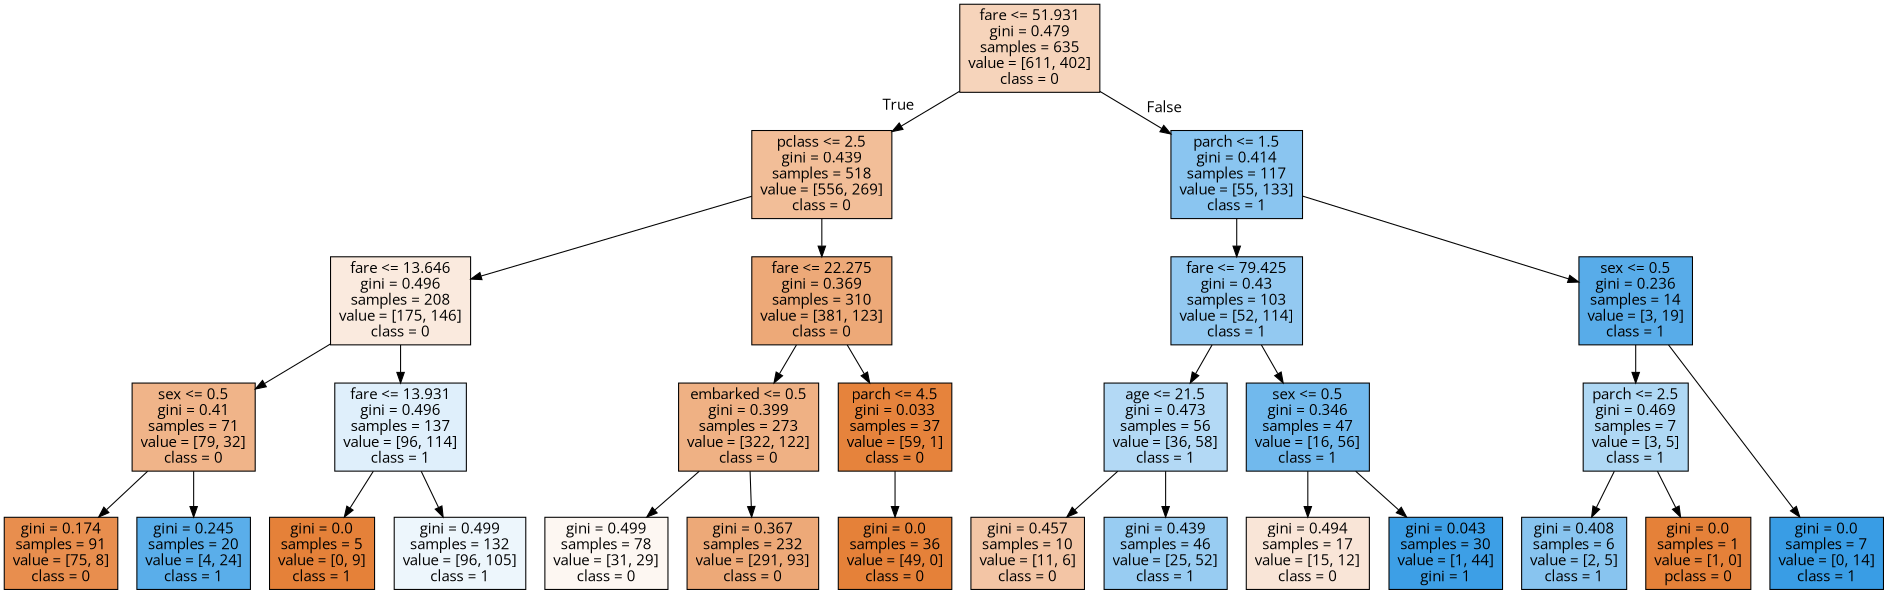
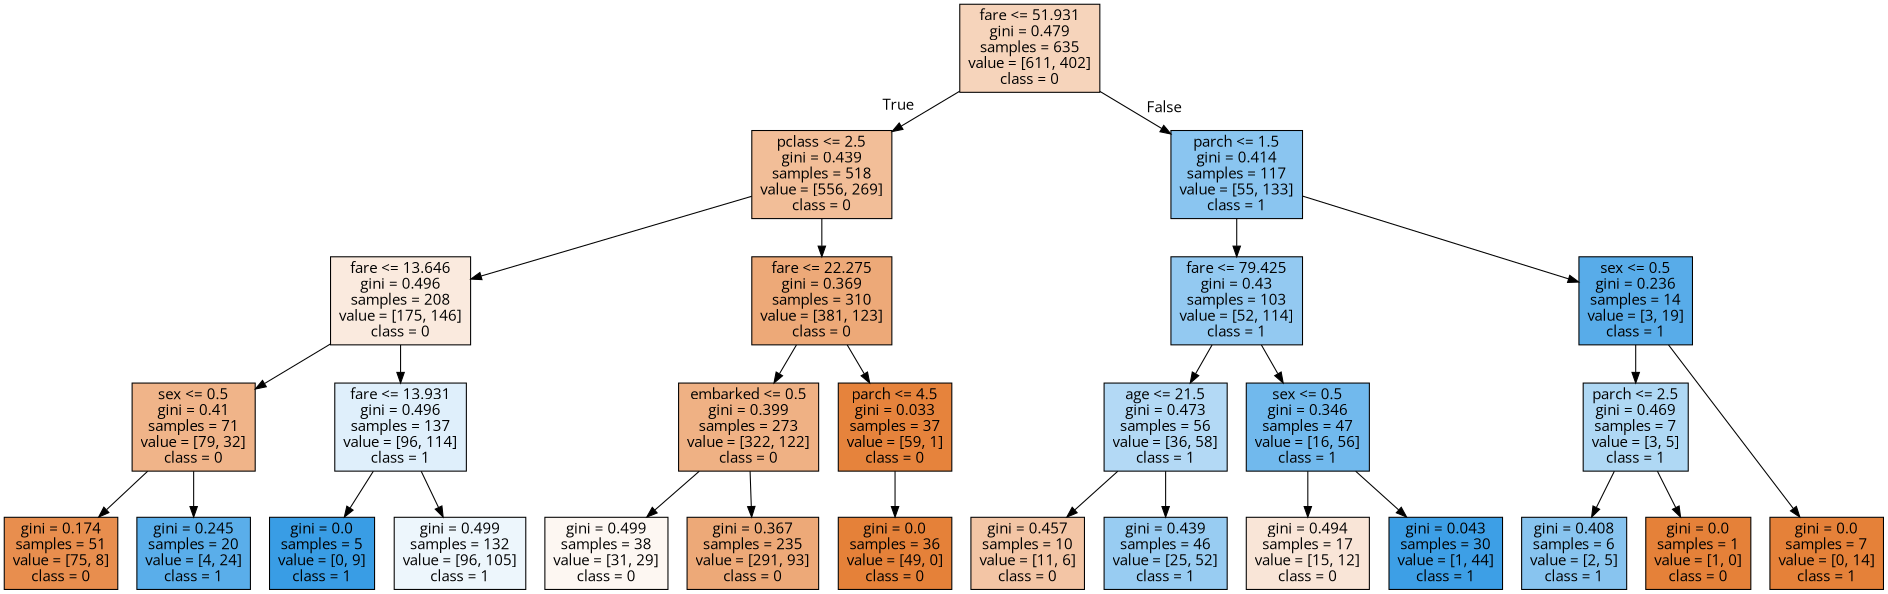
(61, 553) -> (61, 553)
(322, 553) -> (322, 553)
(606, 553) -> (606, 553)
(753, 553) -> (753, 553)
(1446, 553) -> (1446, 553)
(1698, 553) -> (1698, 553)
(1827, 553) -> (1827, 553)
